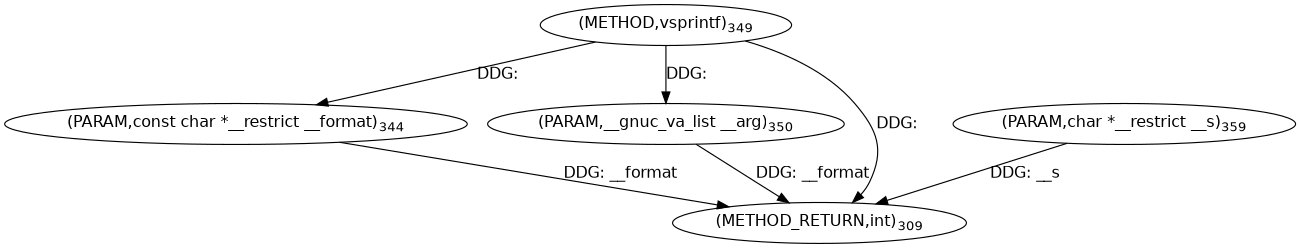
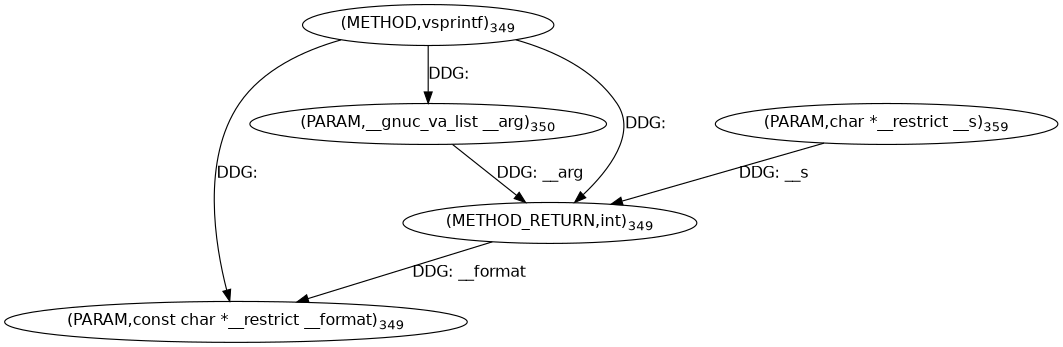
(392, 122) -> (392, 320)
(813, 173) -> (540, 173)
(529, 174) -> (400, 270)
(910, 221) -> (641, 221)
